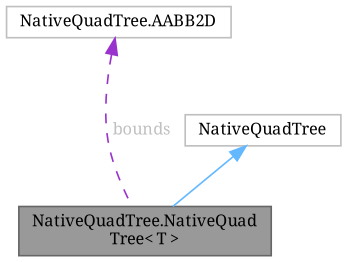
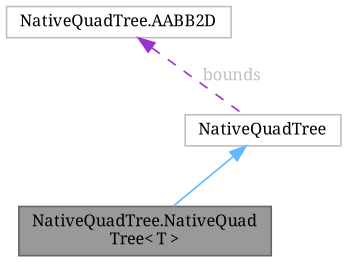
(107, 133) -> (198, 81)
